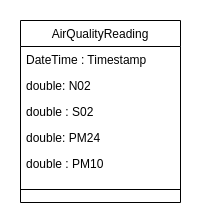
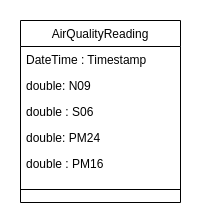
(58, 86) -> (58, 86)
(60, 112) -> (60, 112)
(63, 164) -> (63, 164)
